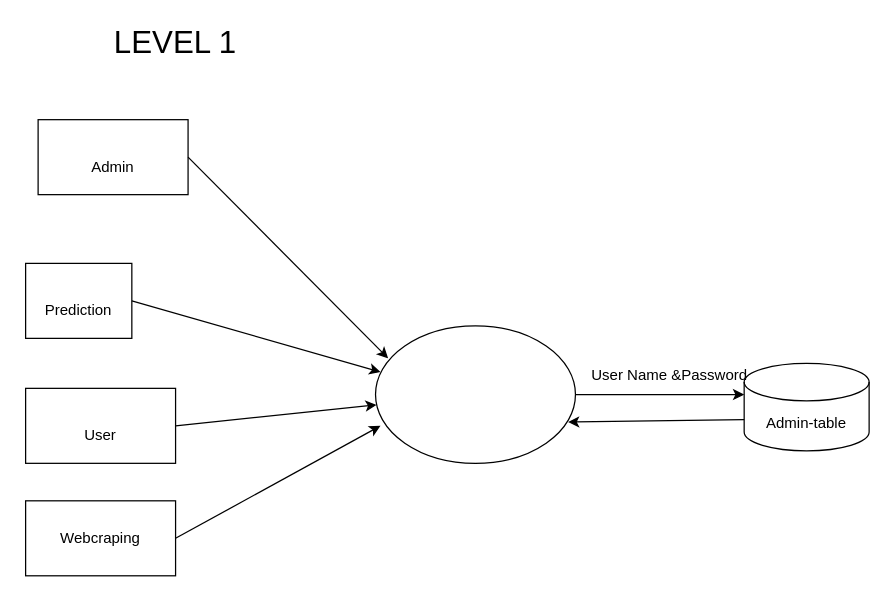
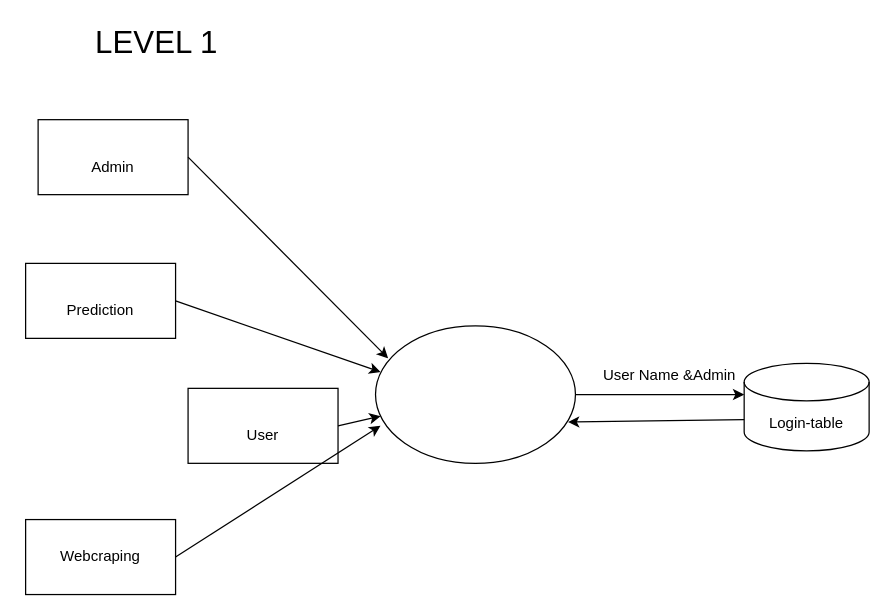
(176, 38) -> (157, 38)
(79, 301) -> (101, 301)
(670, 376) -> (670, 376)
(807, 423) -> (807, 423)
(101, 426) -> (263, 426)
(101, 538) -> (101, 557)
